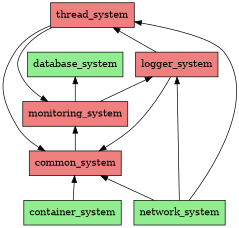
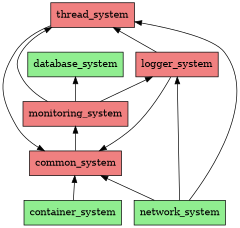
(18, 59) -> (17, 66)
